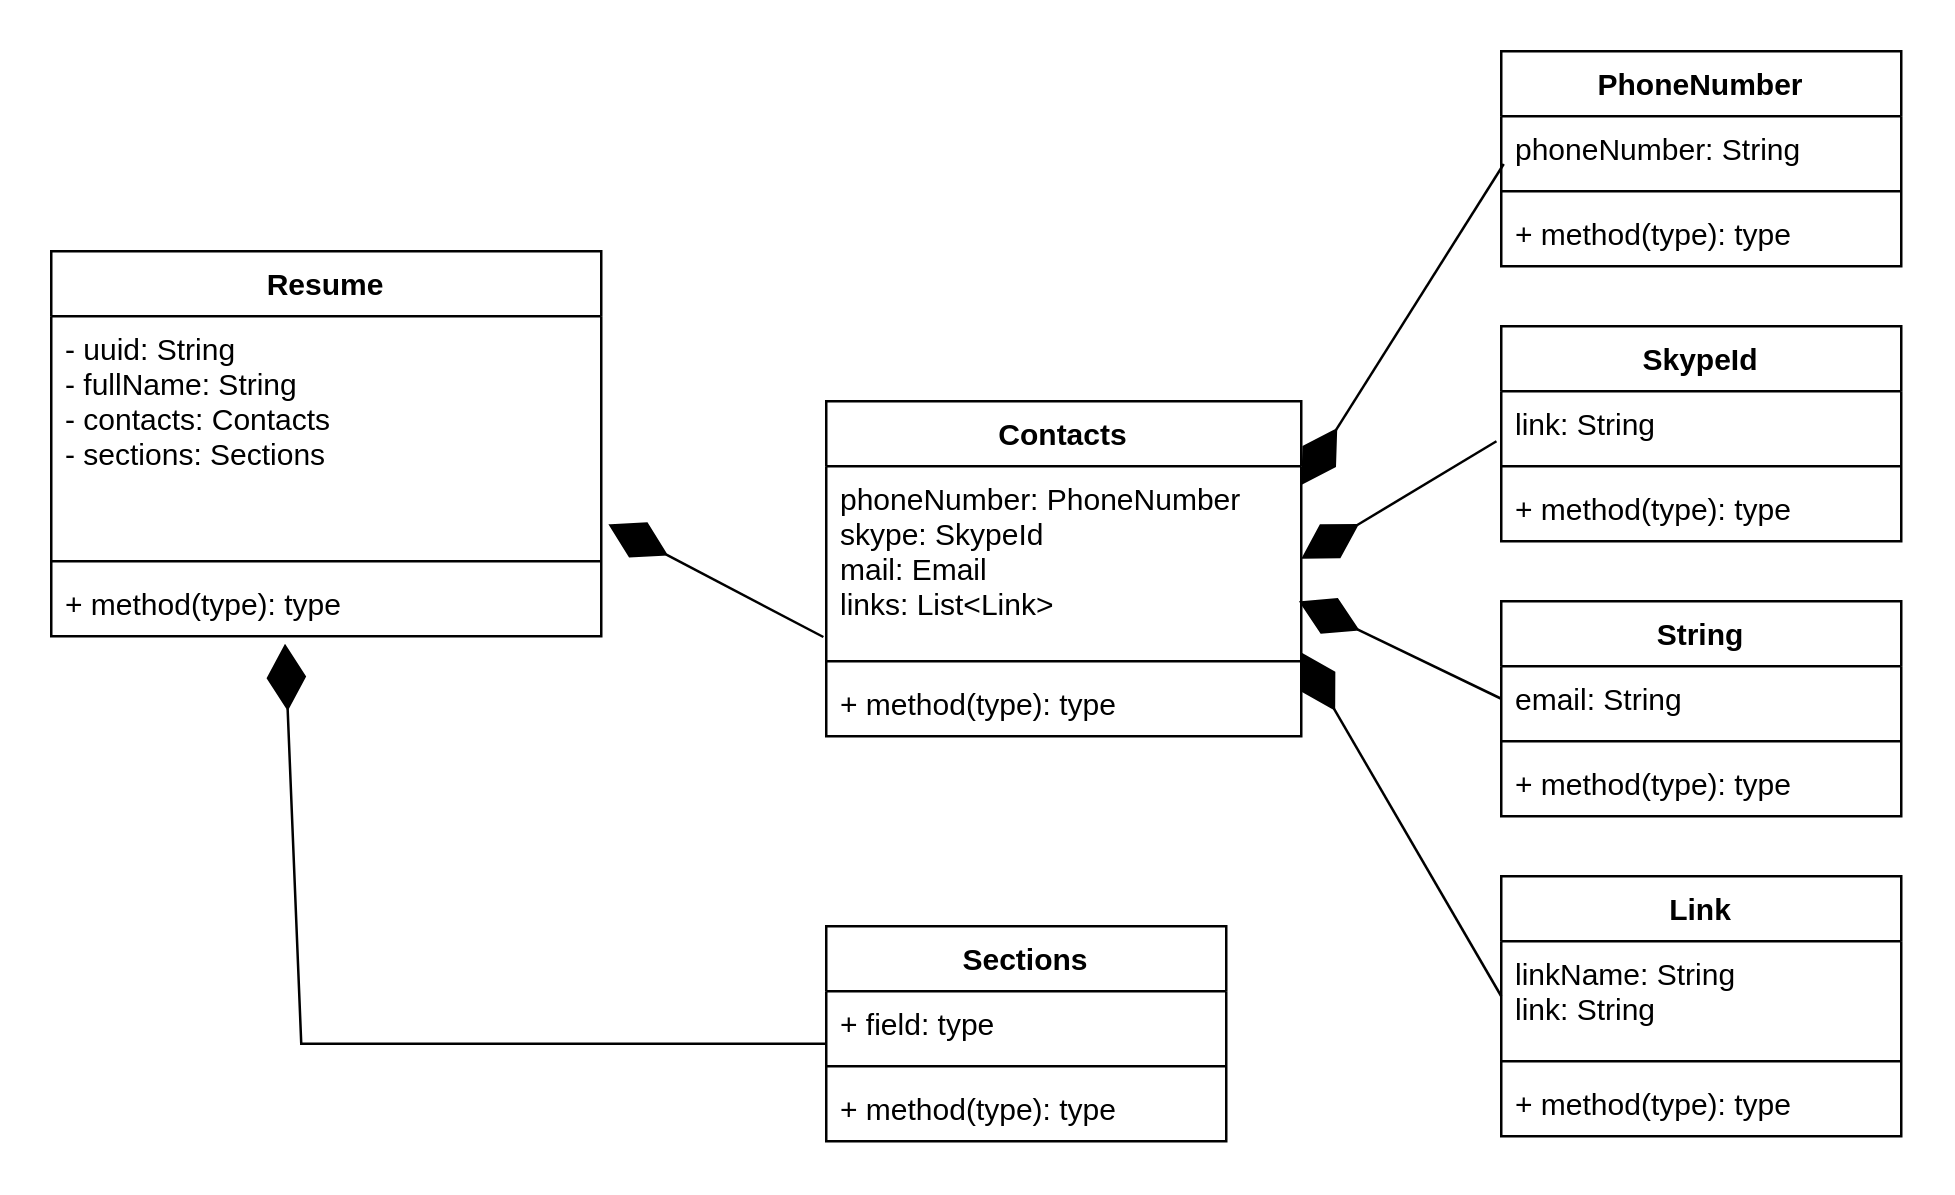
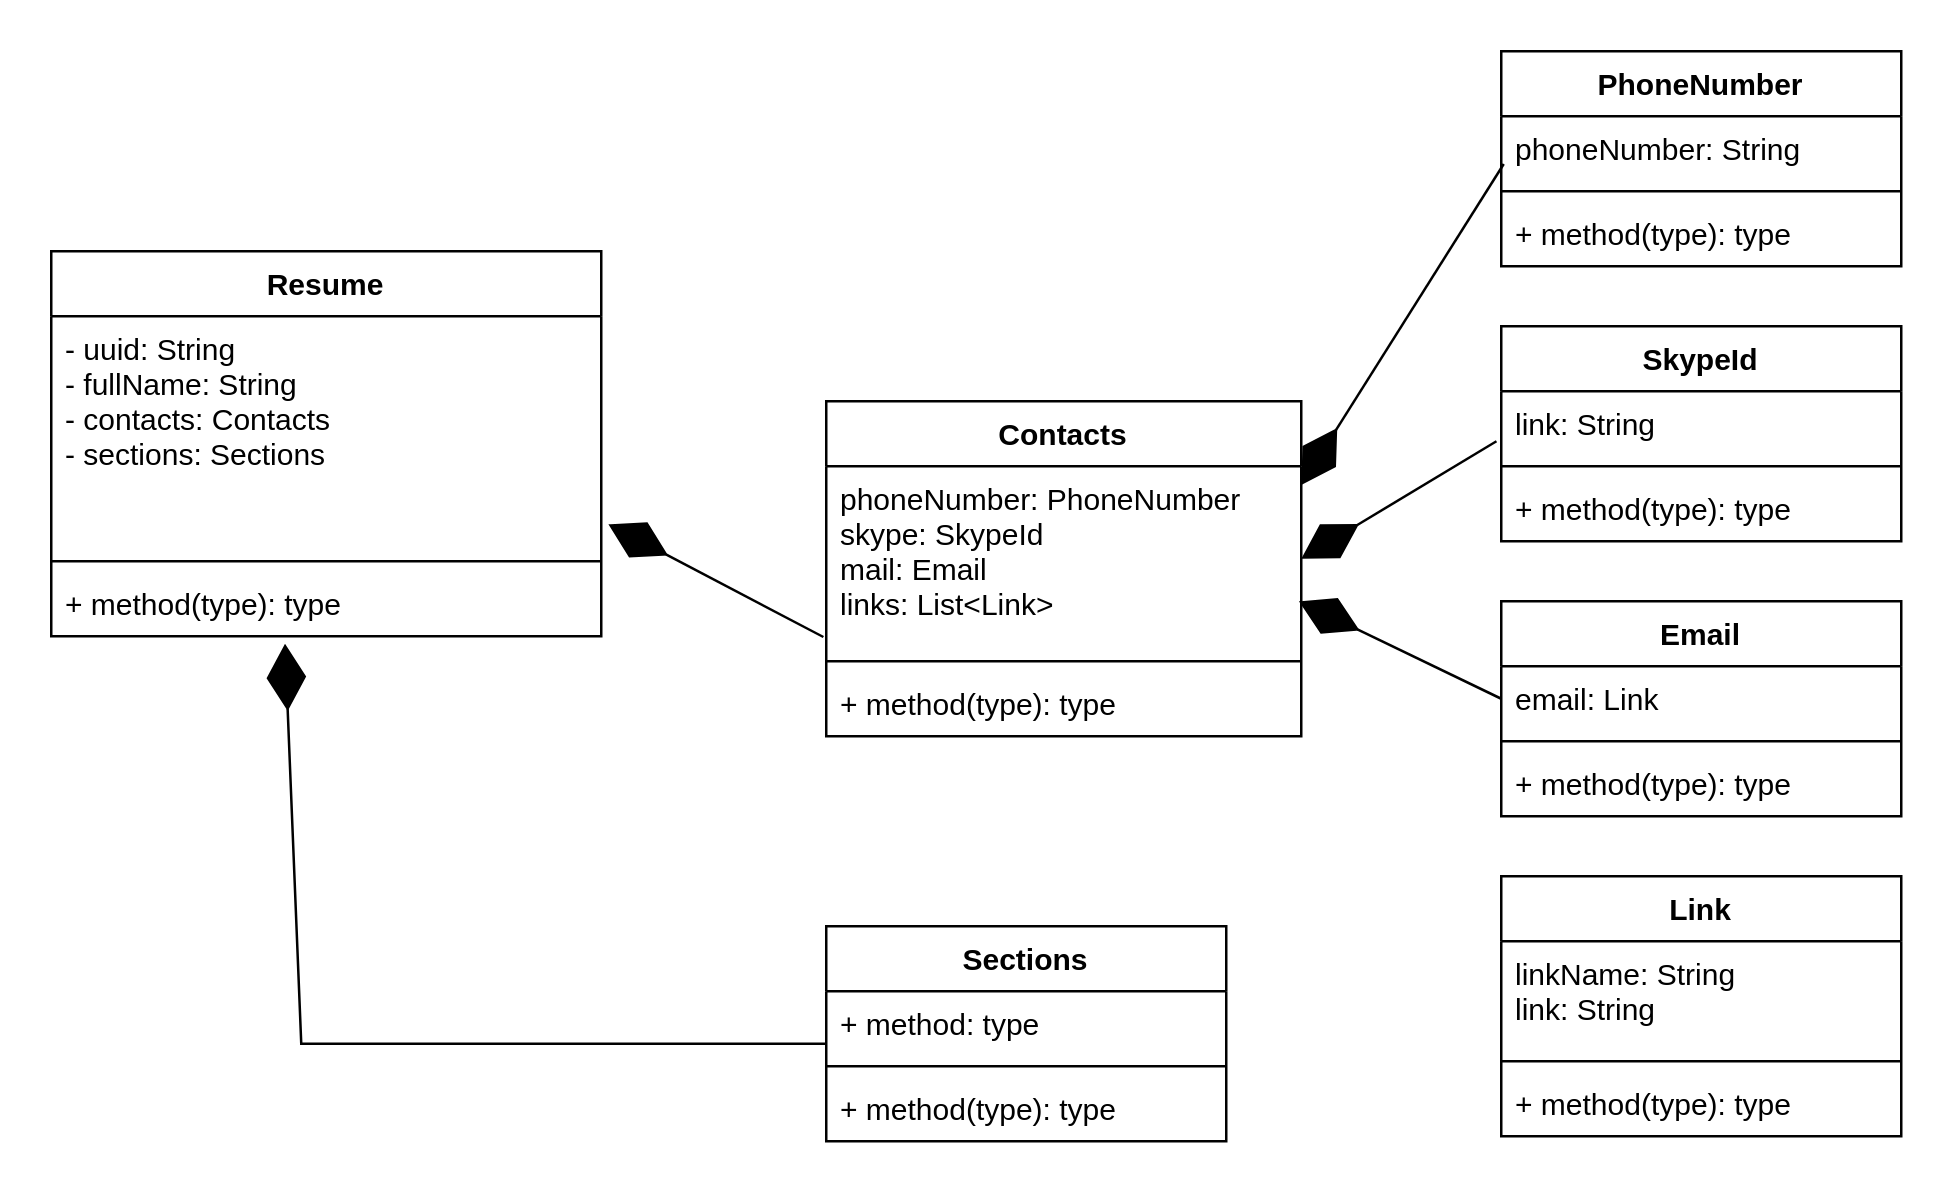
(1700, 635) -> (1700, 635)
(1605, 700) -> (1588, 700)
(1416, 849) -> none
(930, 1025) -> (946, 1025)
